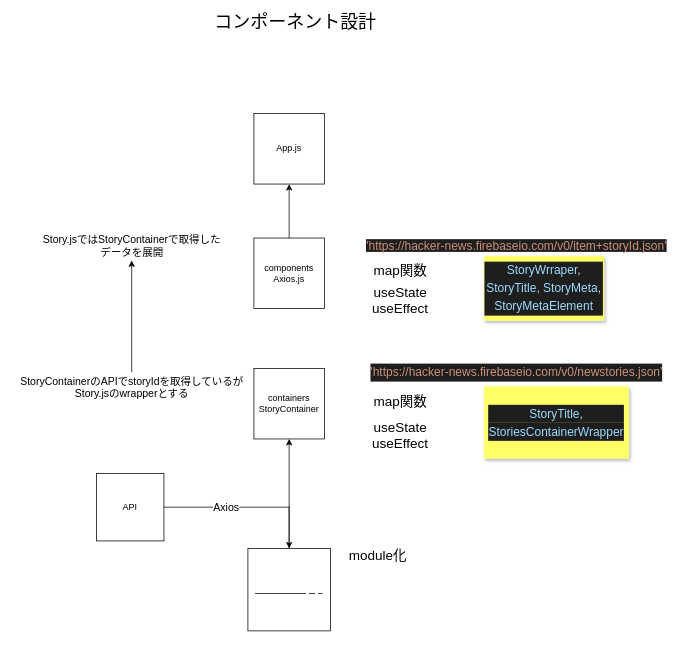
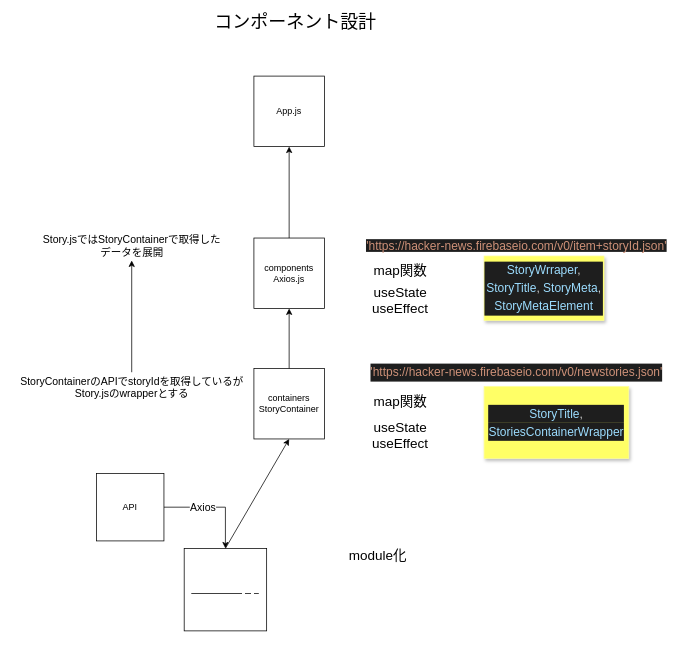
(289, 149) -> (289, 111)
none -> (289, 315)
(289, 590) -> (225, 590)
